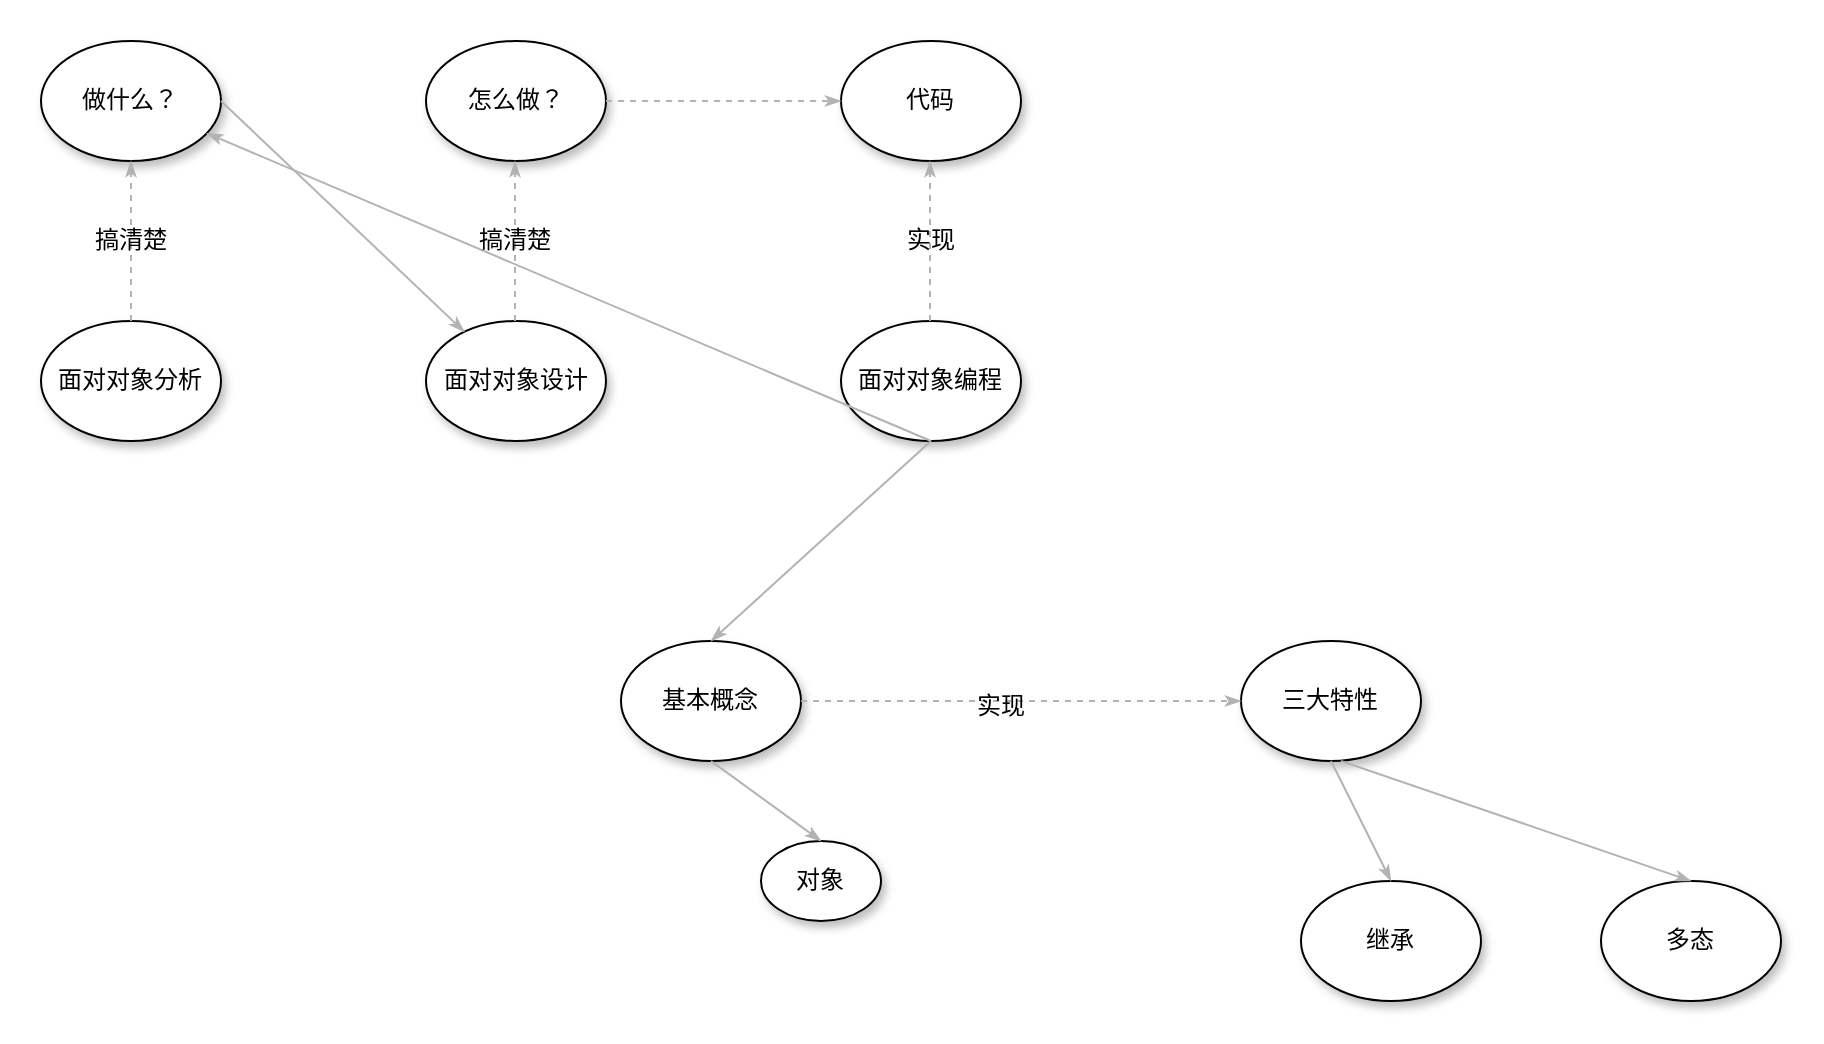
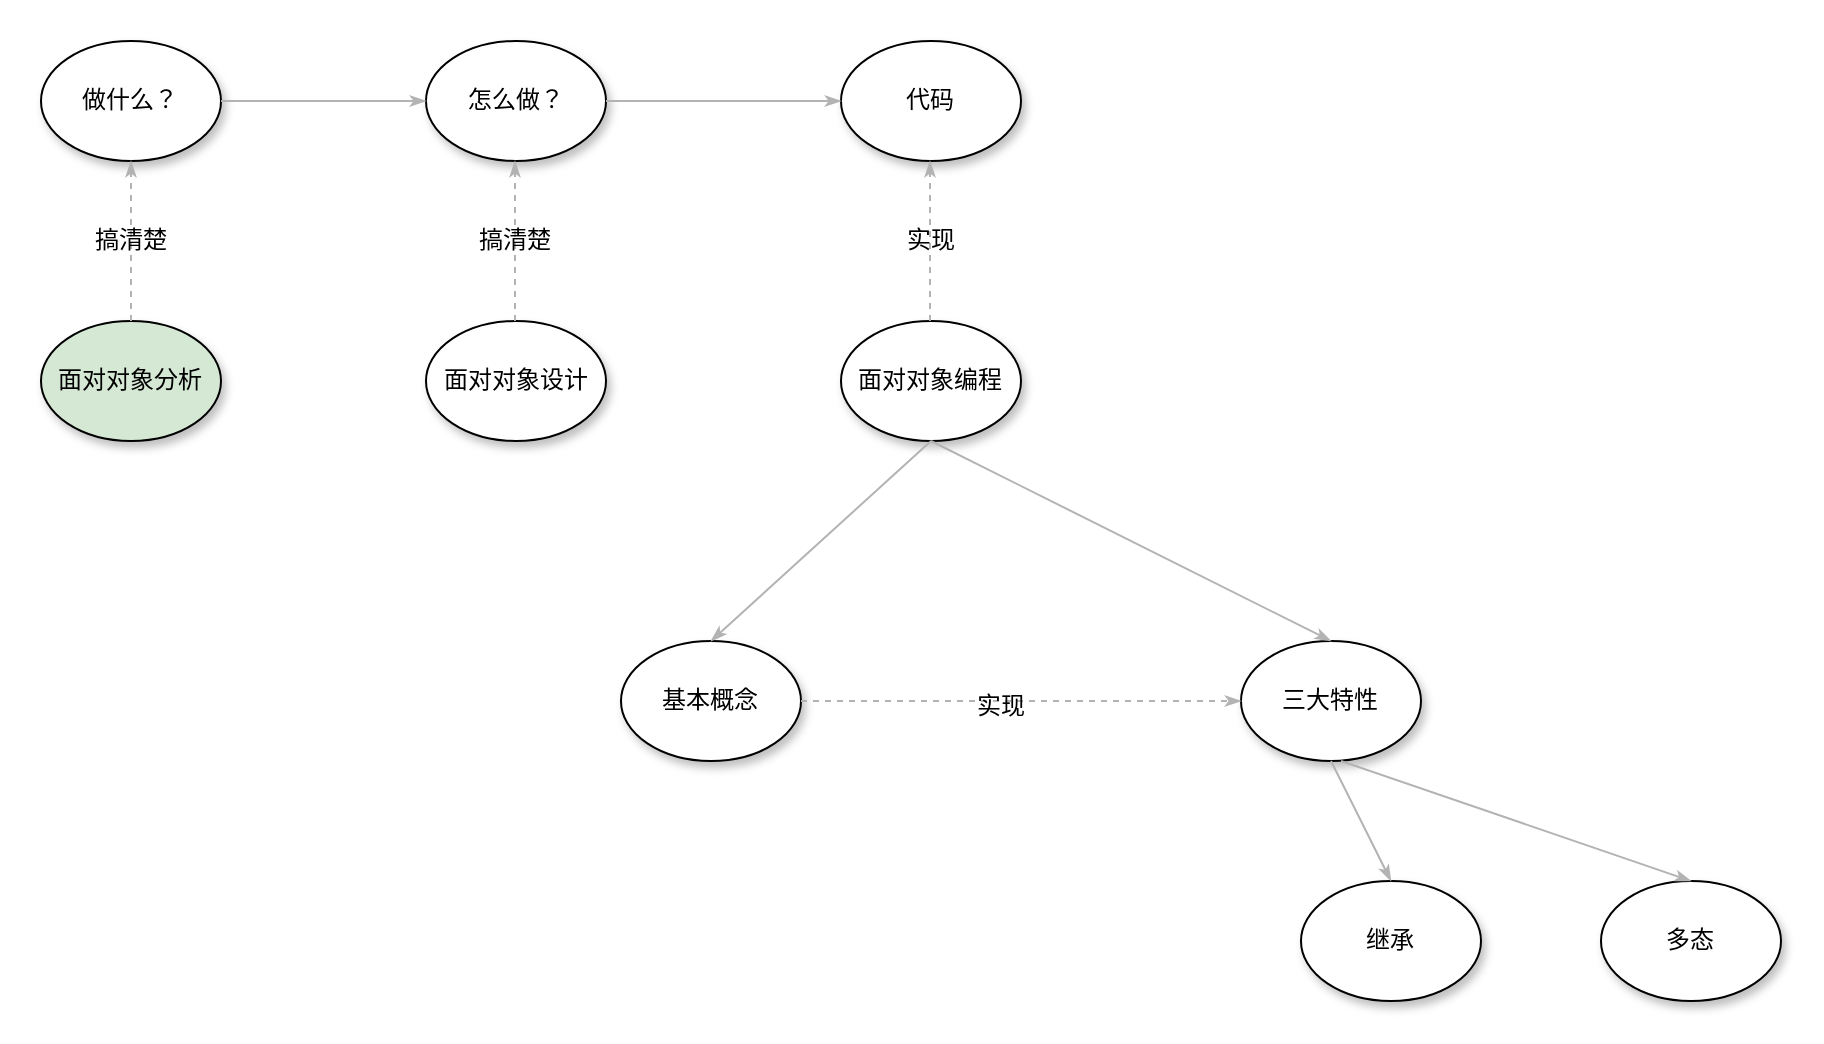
(715, 101) -> (715, 101)
(377, 249) -> (317, 101)
(131, 381) -> (131, 381)
(849, 406) -> (935, 443)
(713, 762) -> none
(821, 881) -> none
